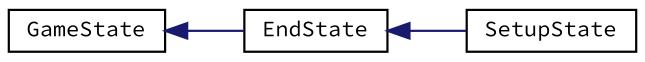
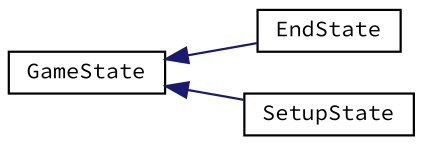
(438, 31) -> (216, 95)
